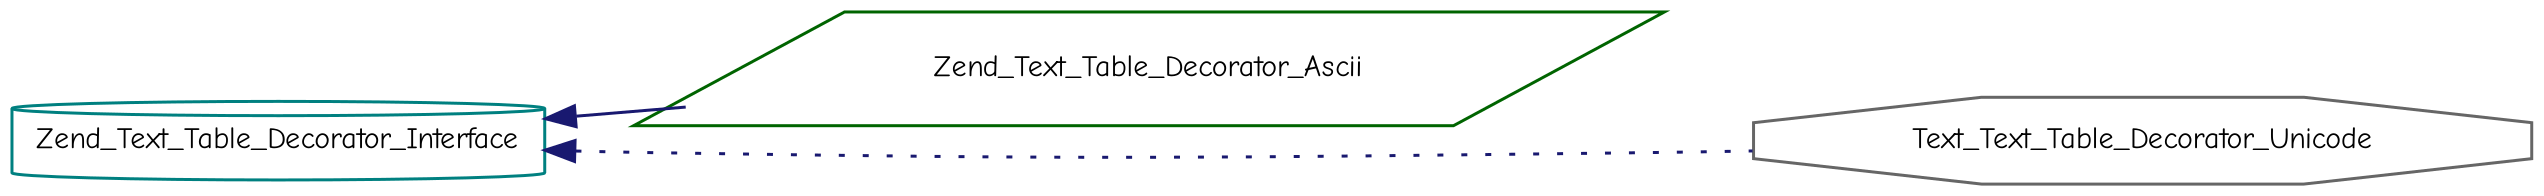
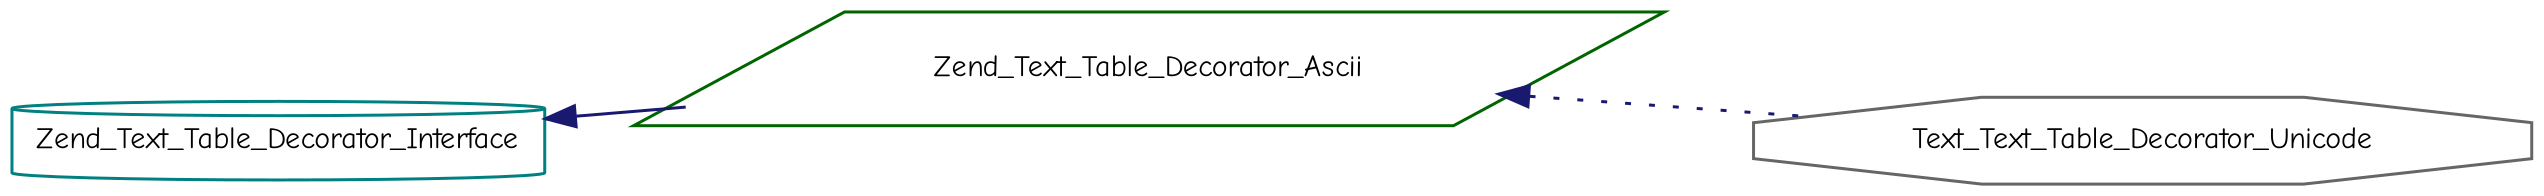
(1164, 157) -> (1668, 106)
